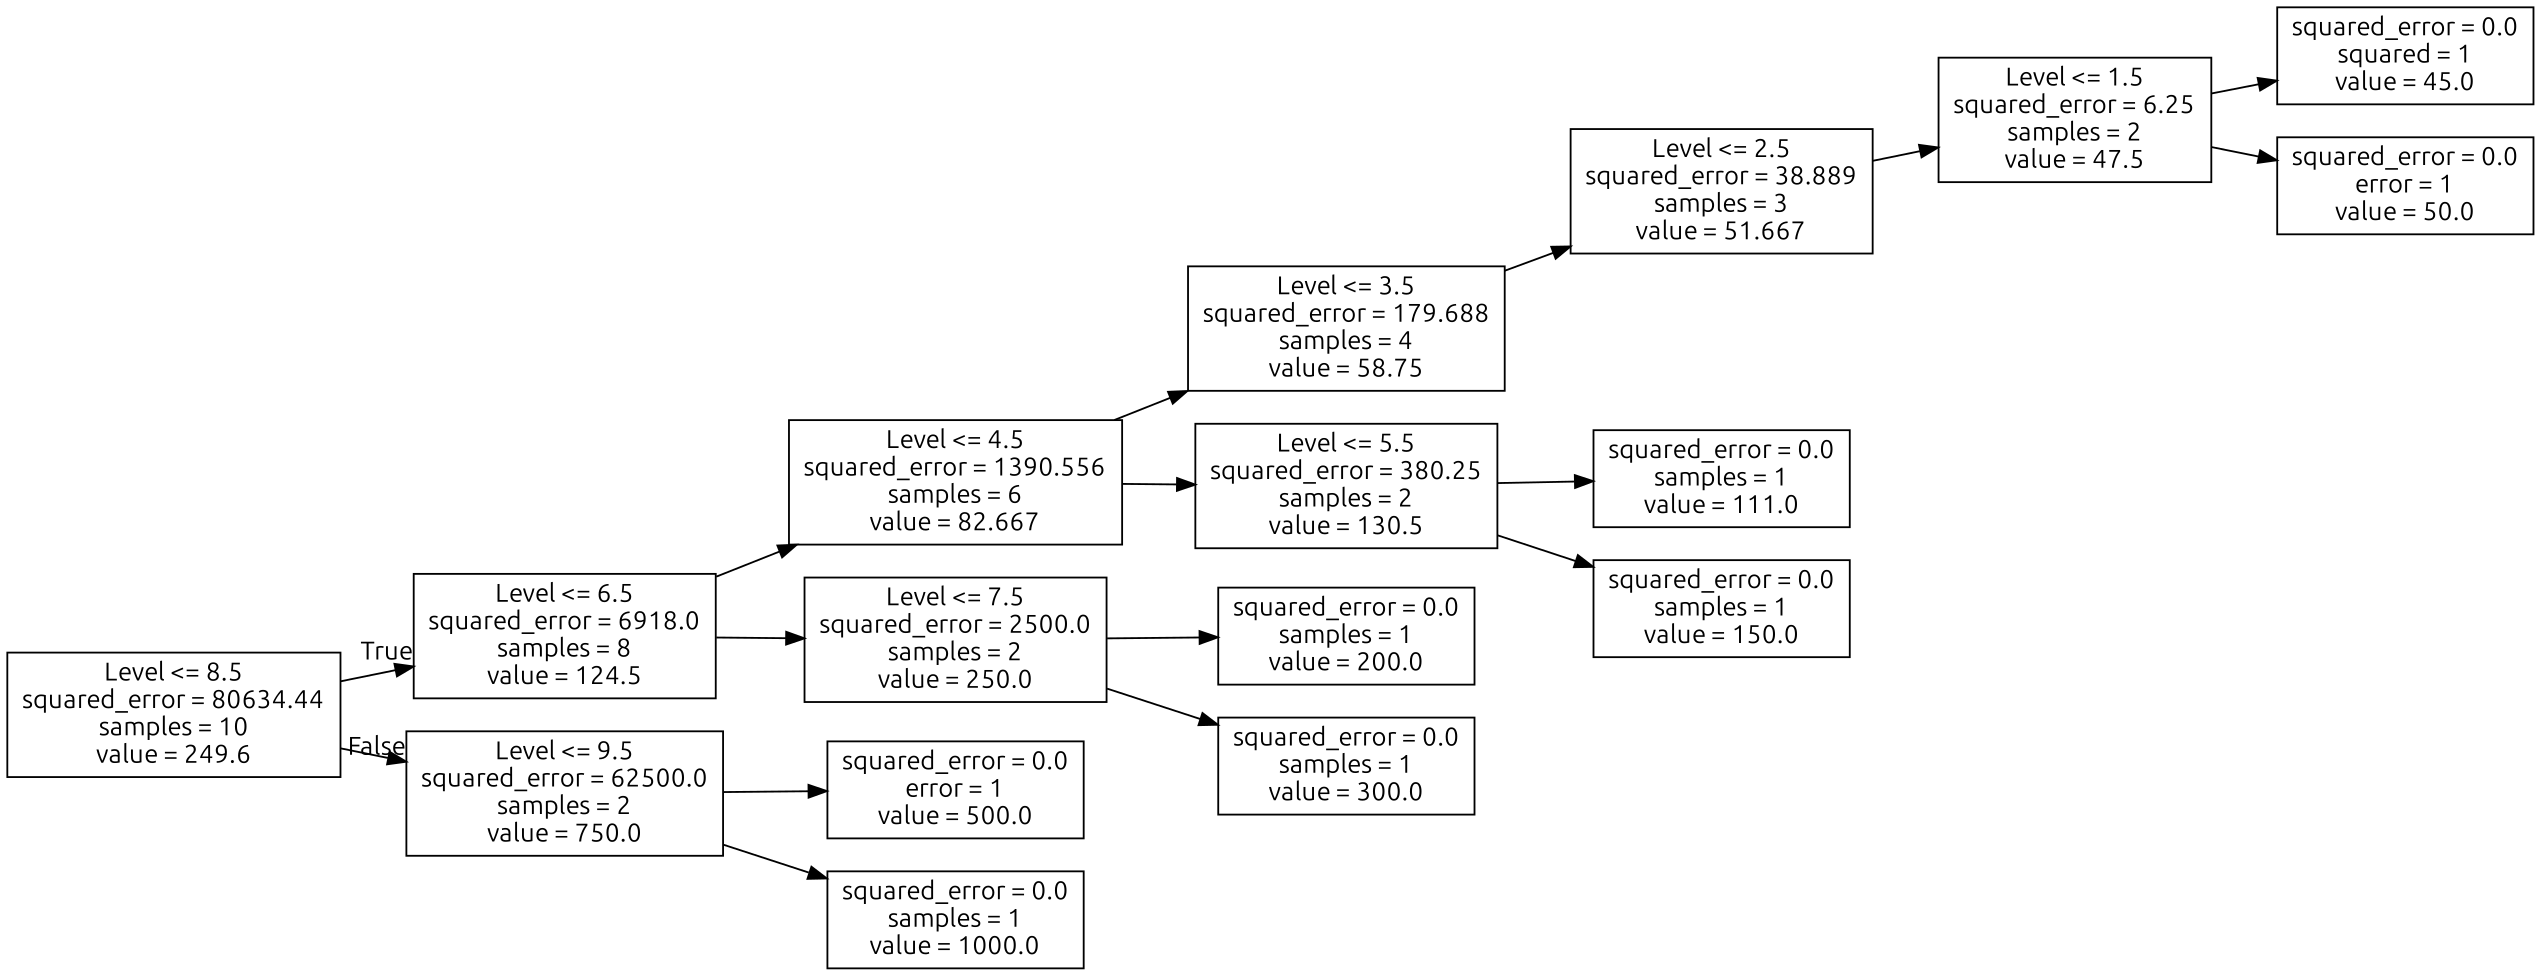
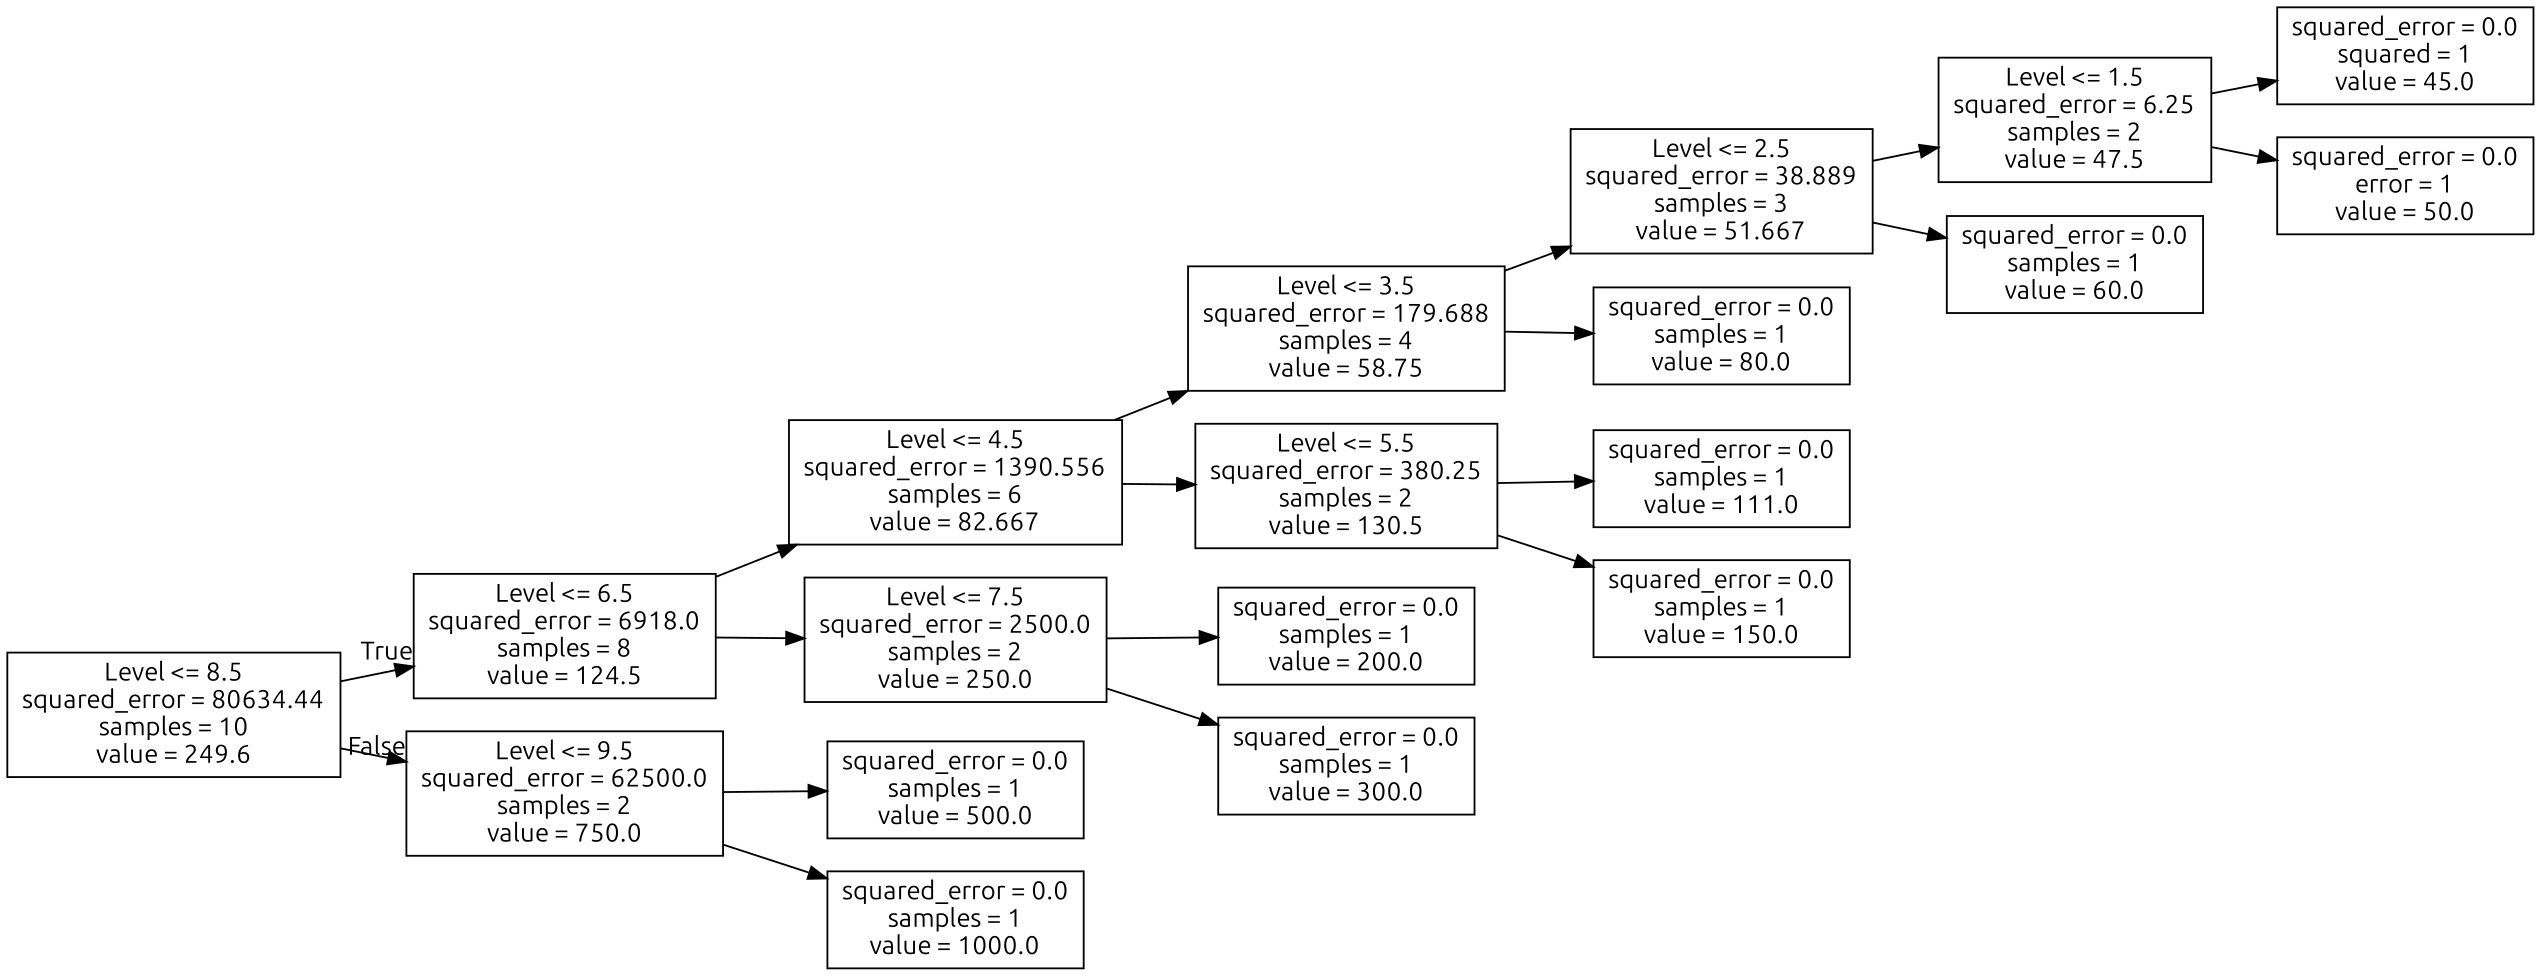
none -> (2075, 265)
none -> (1722, 336)
(956, 790) -> (956, 790)
